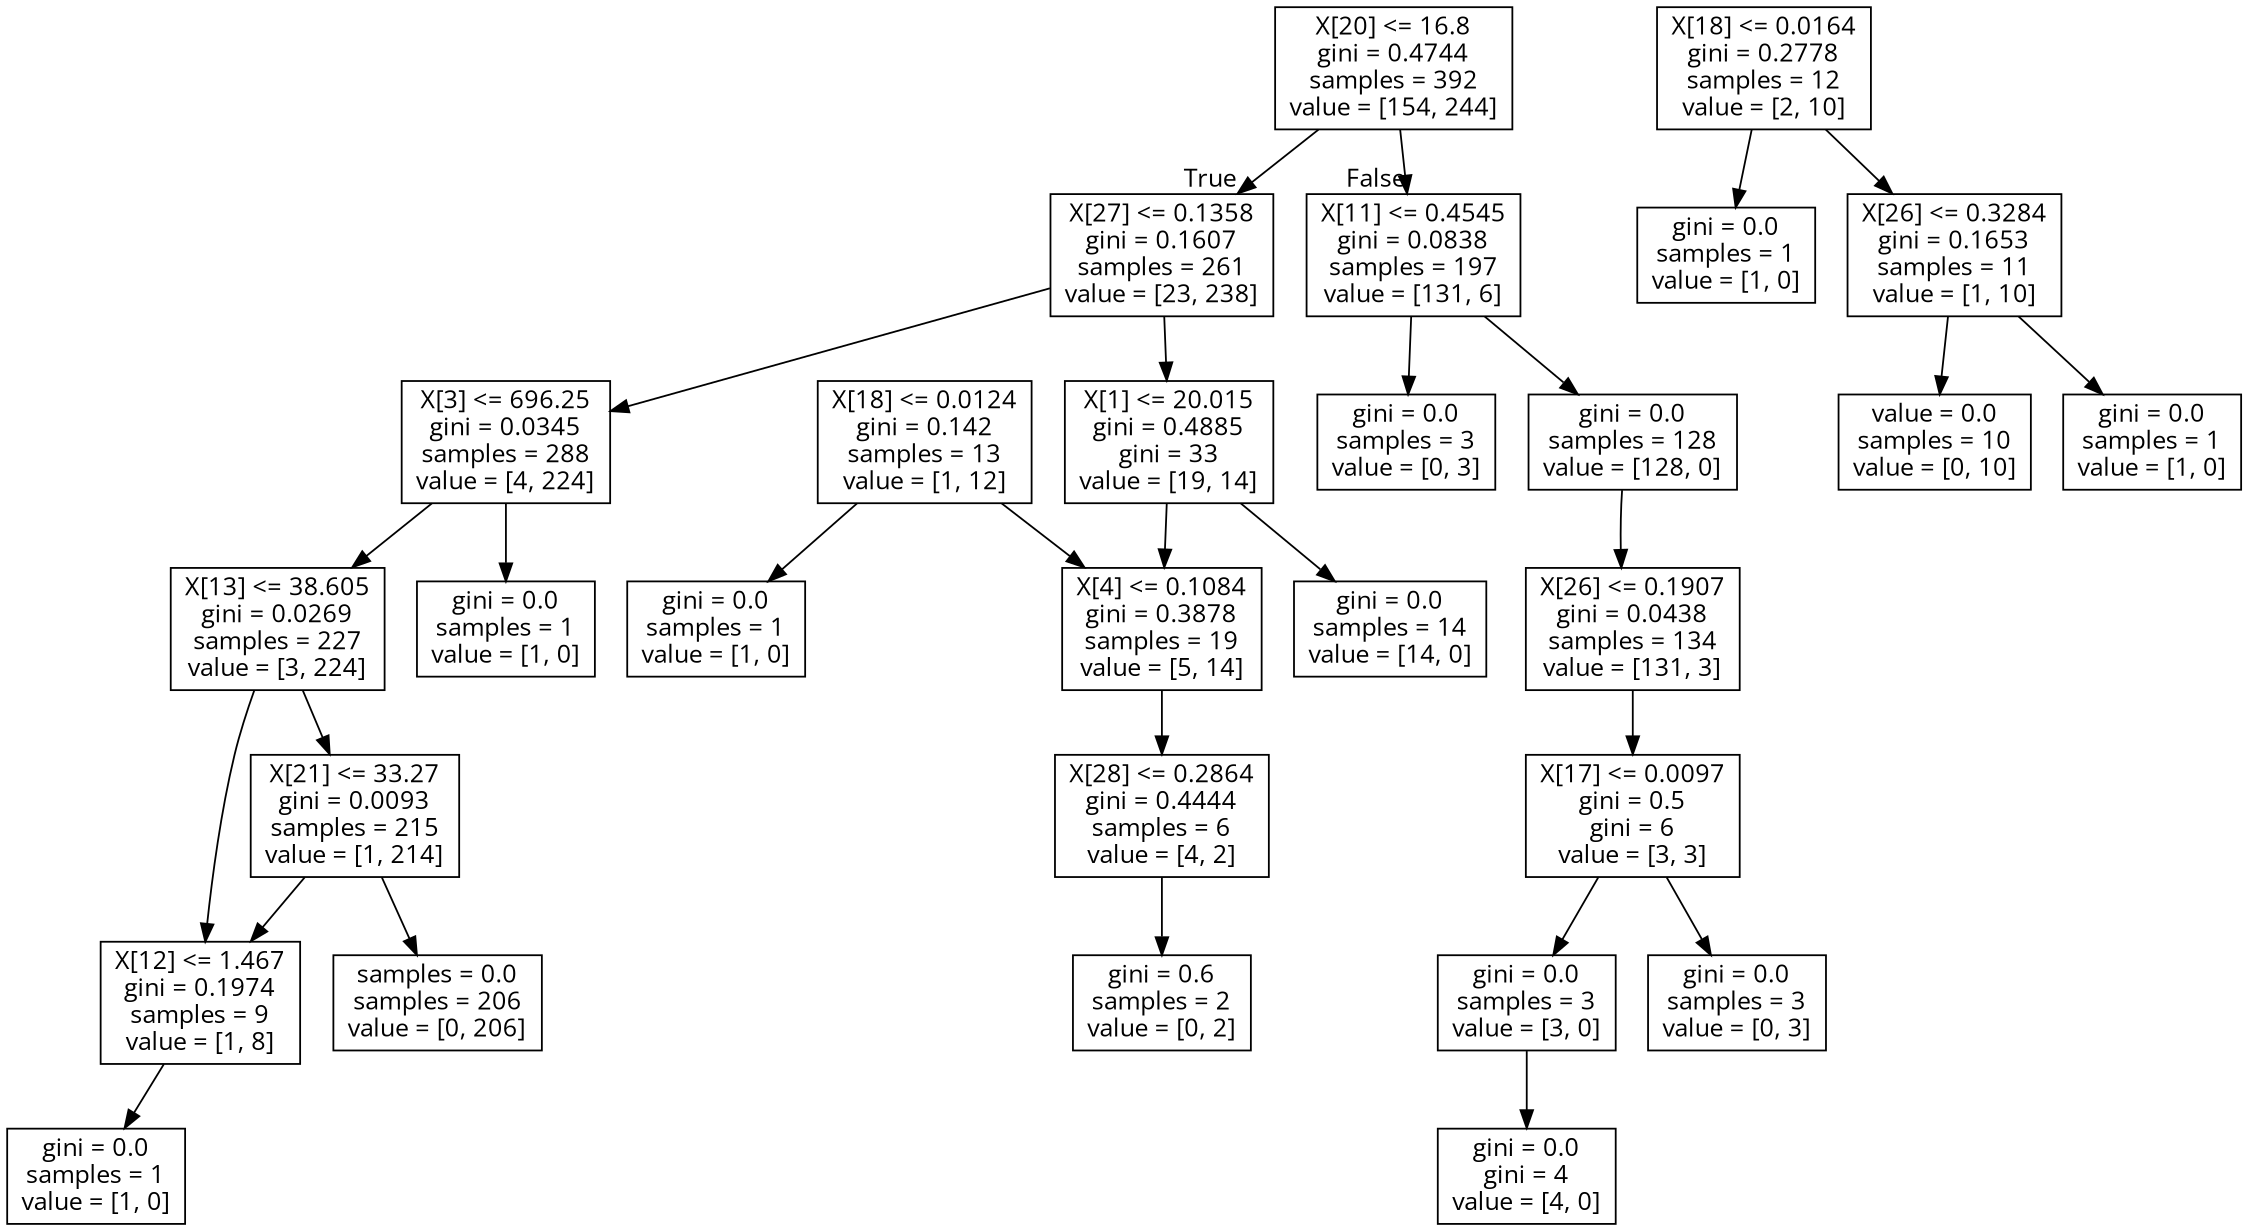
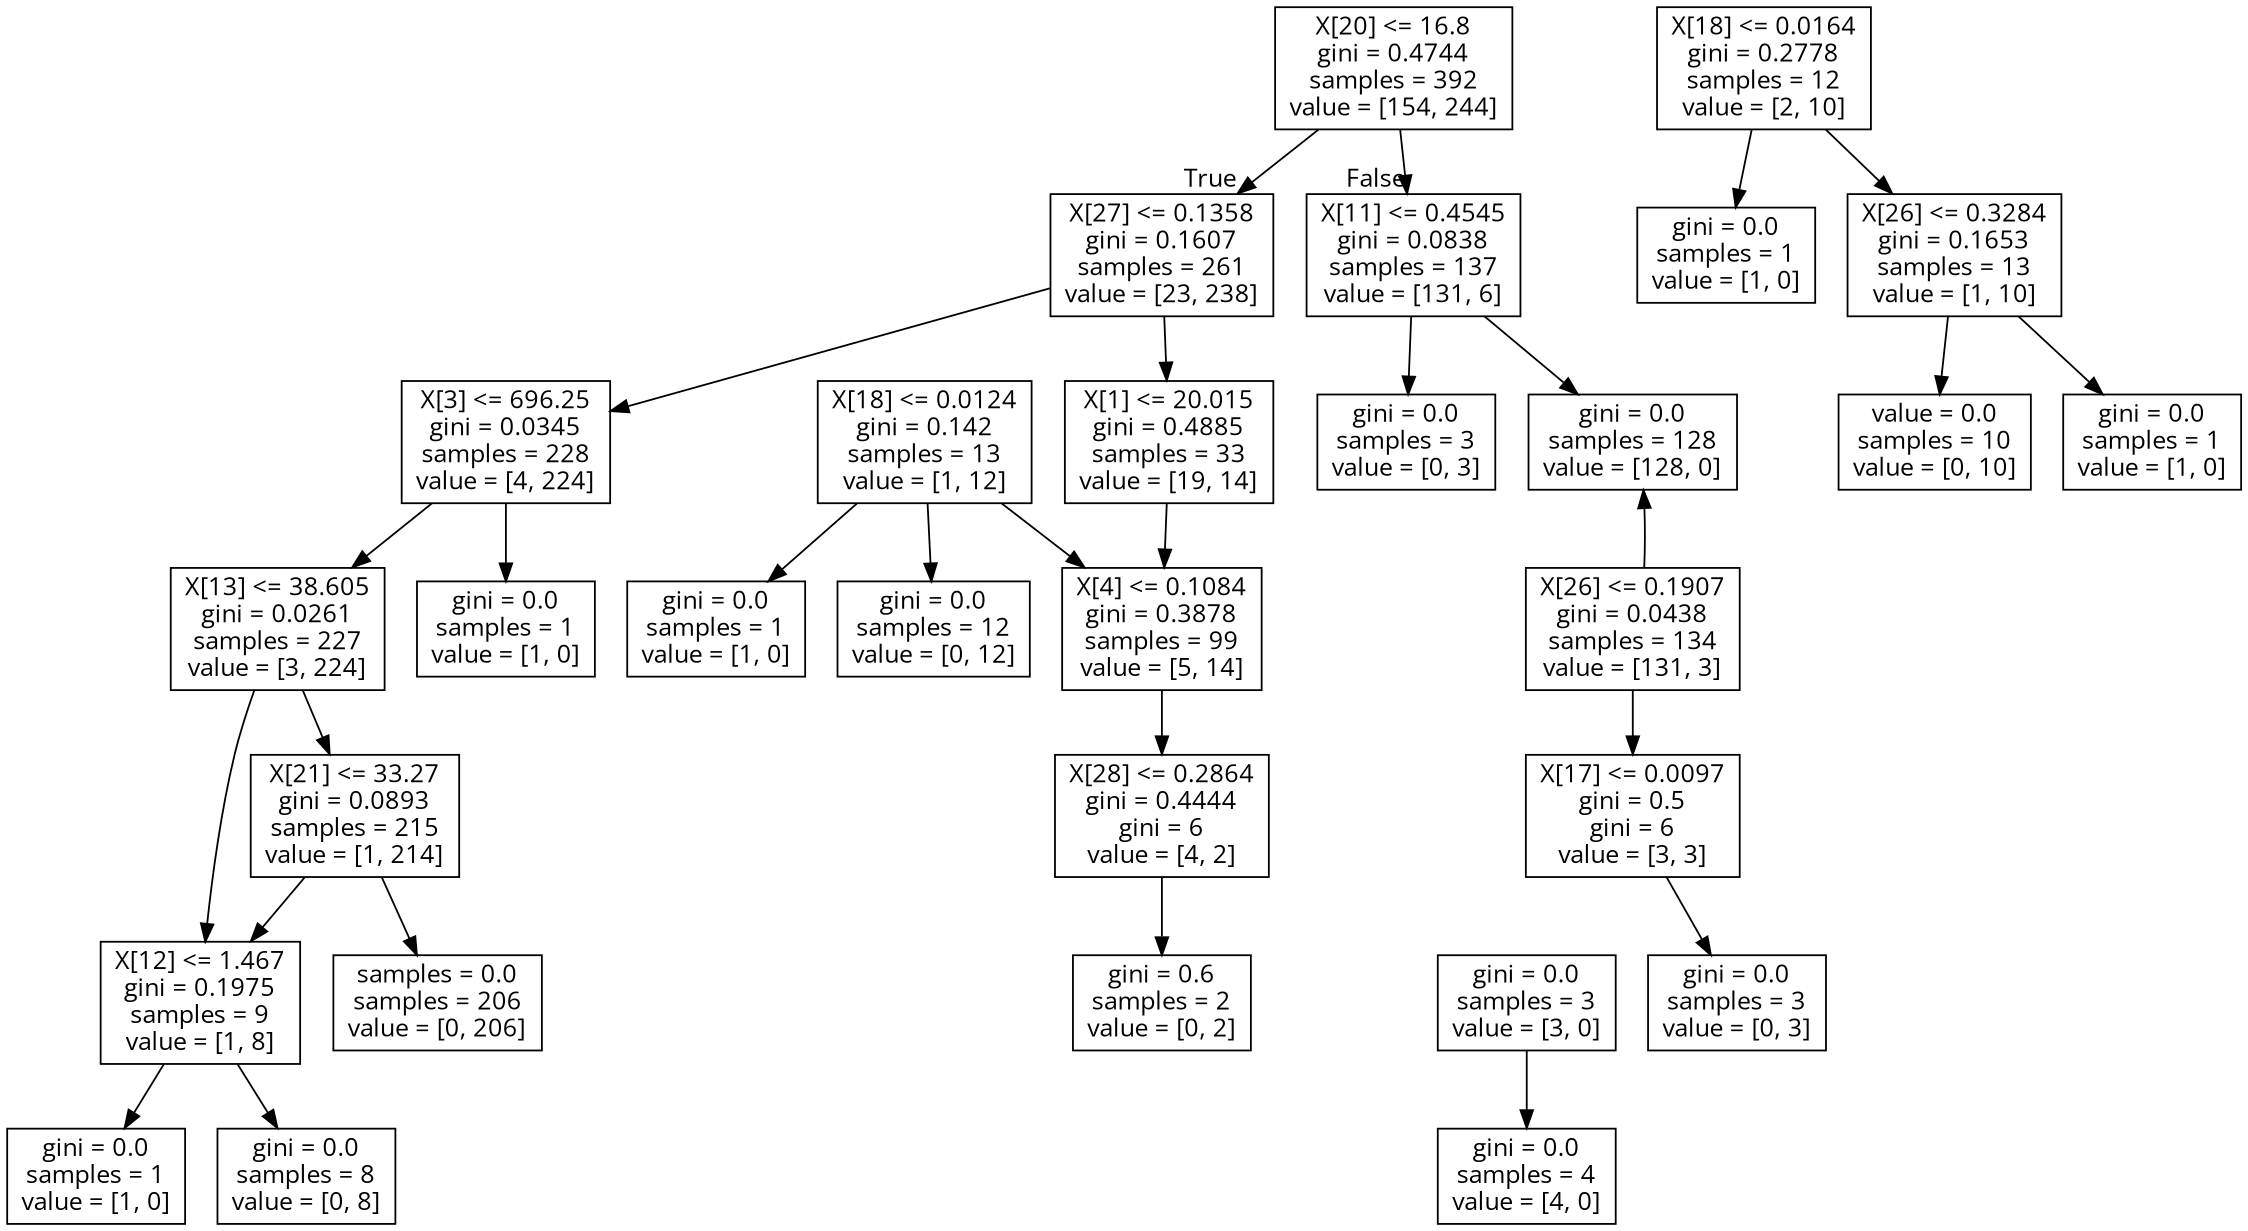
(1414, 255) -> (1414, 255)
(1954, 255) -> (1954, 255)
(506, 442) -> (506, 442)
(1169, 442) -> (1169, 442)
(1621, 520) -> (1645, 538)
(278, 629) -> (278, 629)
none -> (934, 629)
(1162, 629) -> (1162, 629)
(1390, 629) -> none
(355, 816) -> (355, 816)
(1162, 816) -> (1162, 816)
(1580, 908) -> none
(200, 1003) -> (200, 1003)
none -> (306, 1176)
(1527, 1176) -> (1527, 1176)
